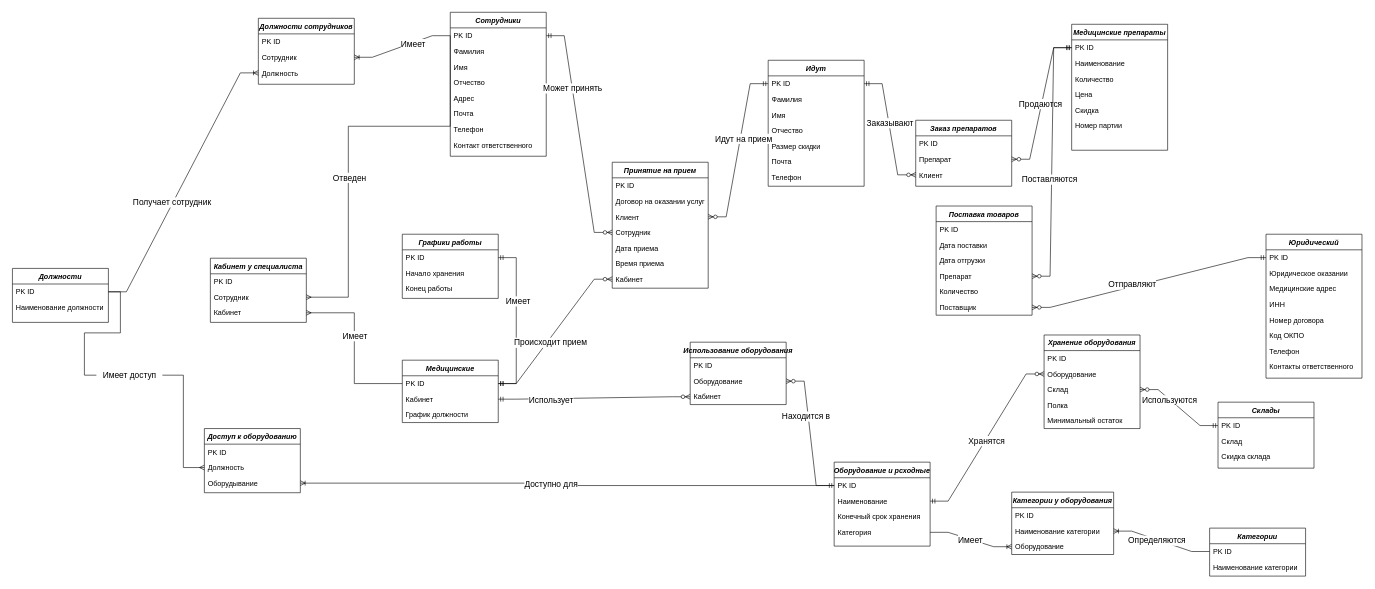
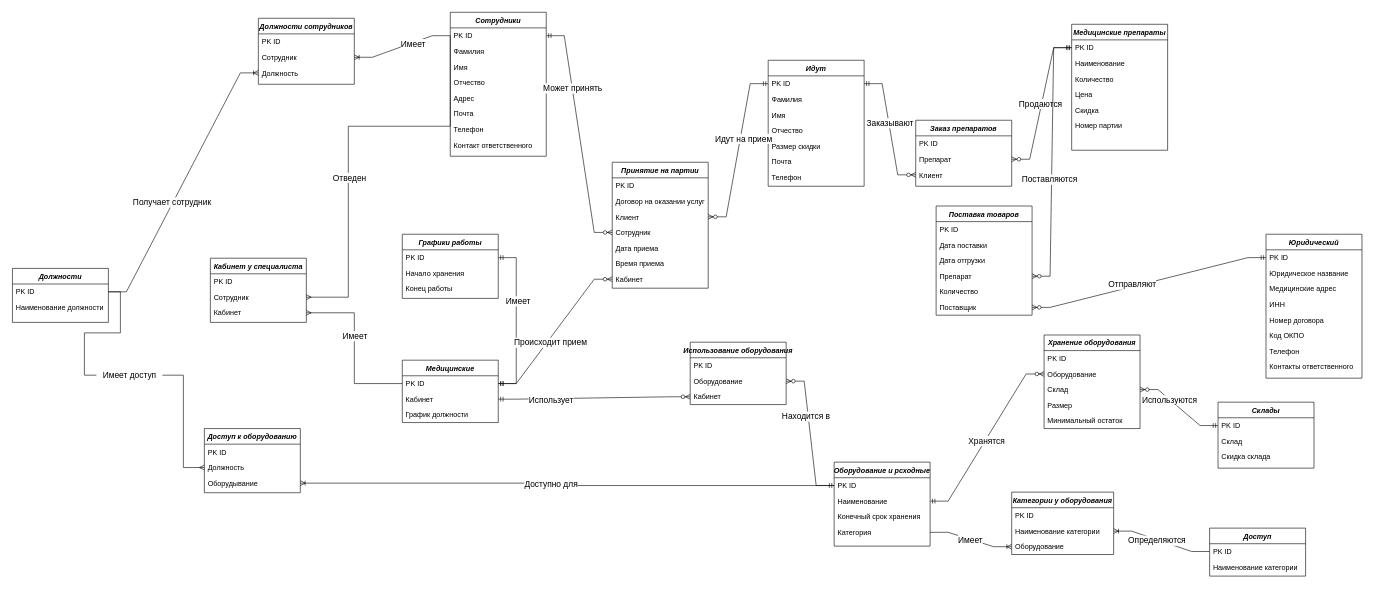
(660, 170) -> (660, 170)
(1309, 274) -> (1309, 274)
(1058, 406) -> (1060, 406)
(1258, 536) -> (1258, 536)
